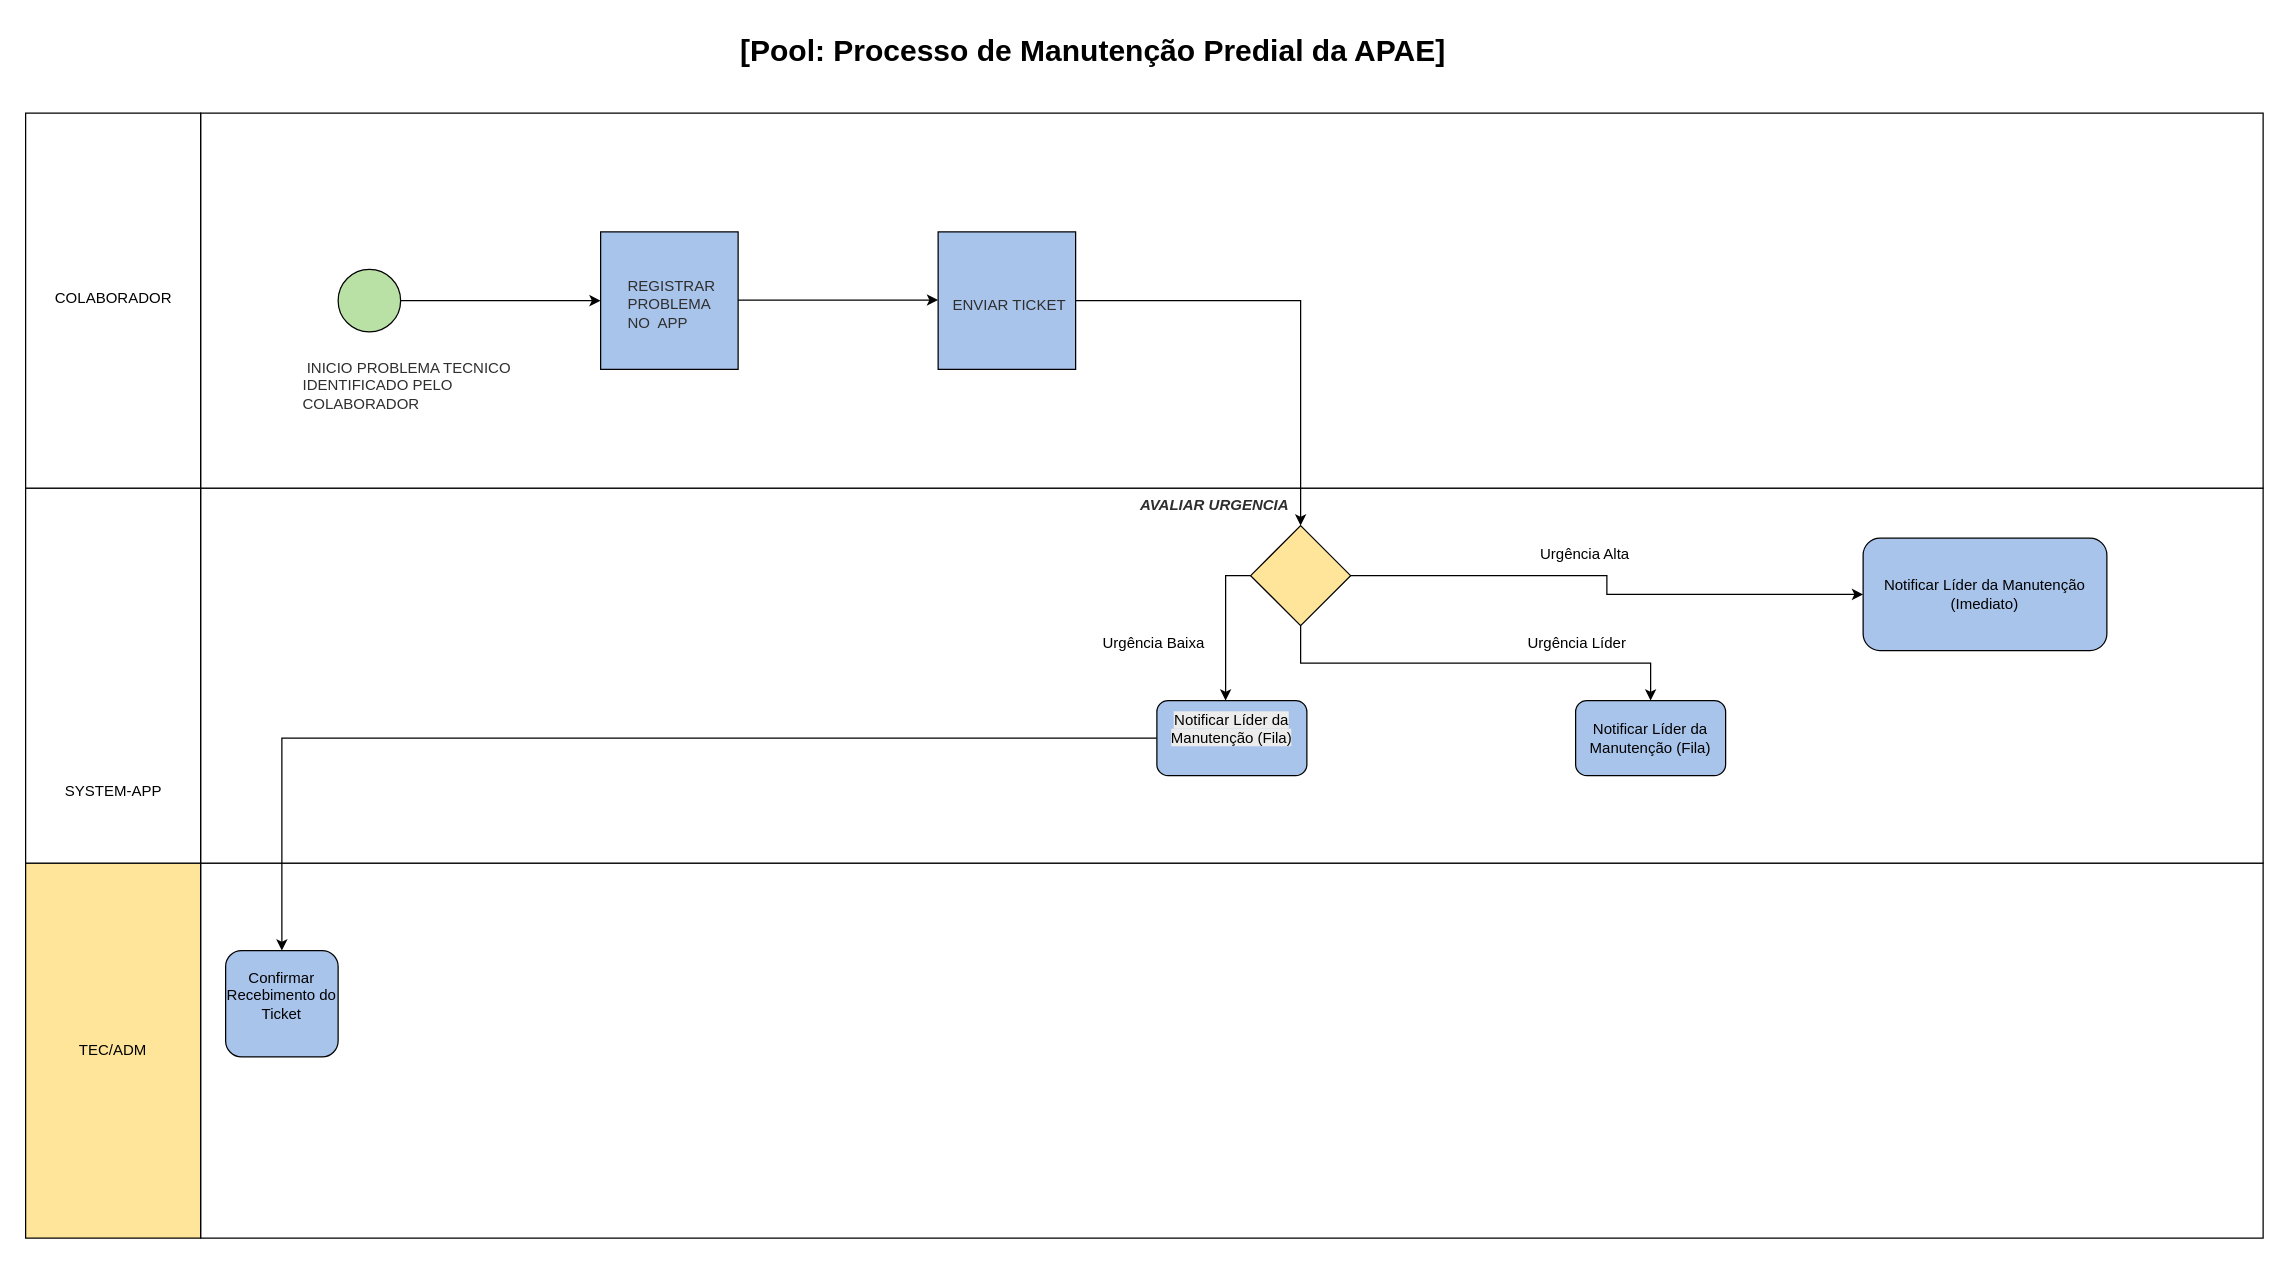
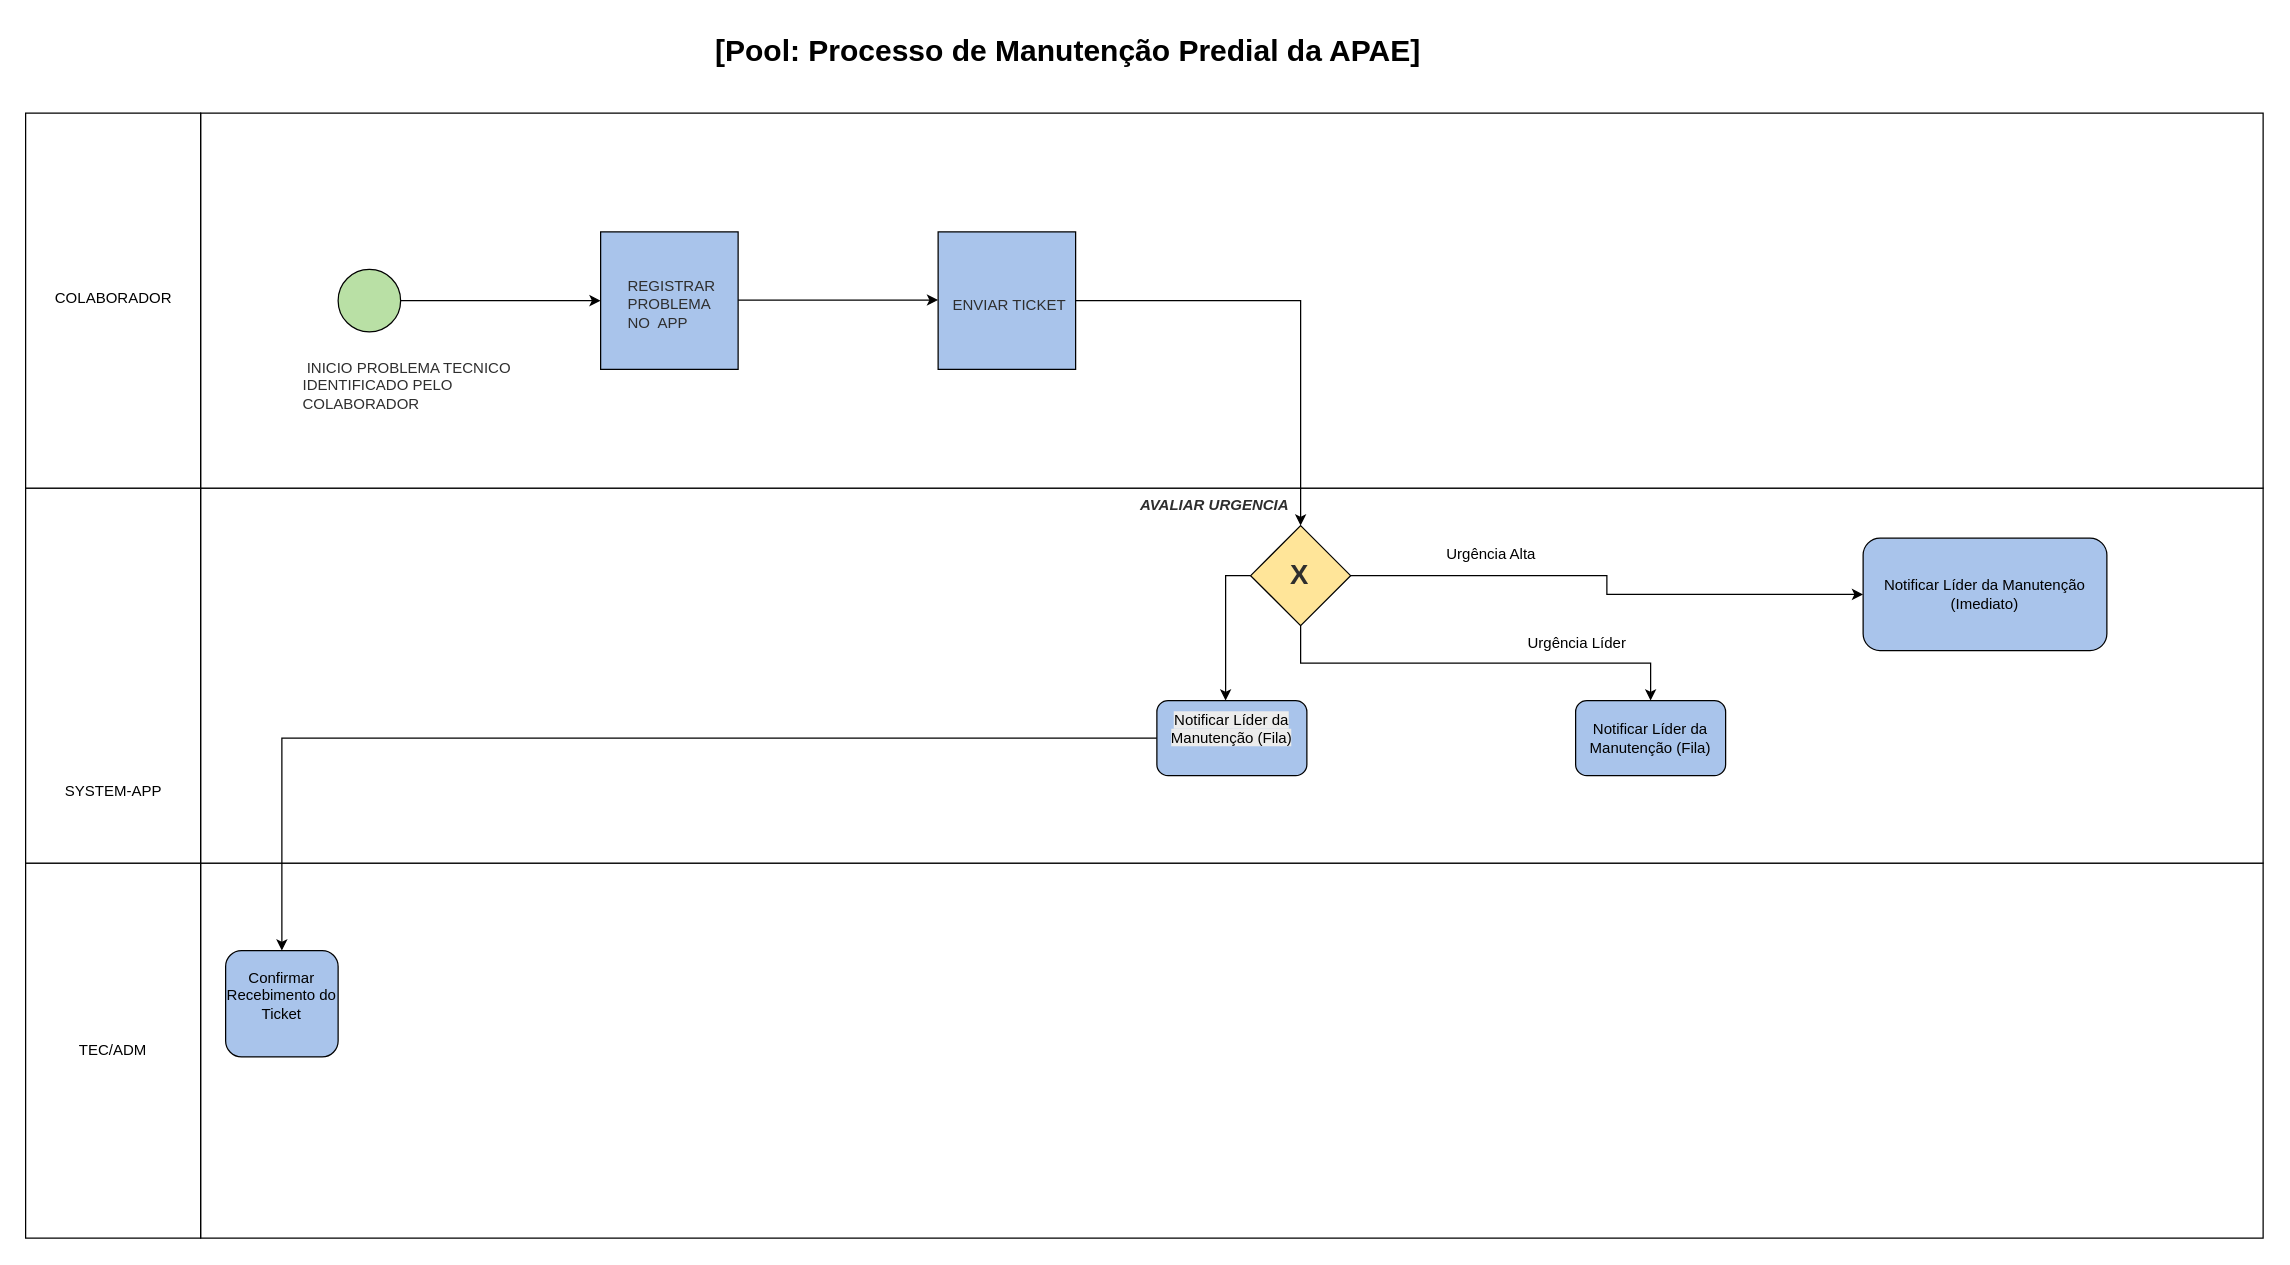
(1144, 51) -> (1119, 51)
none -> (1307, 562)
(1601, 562) -> (1507, 562)
(1163, 651) -> none
(113, 1051) -> (113, 1051)
